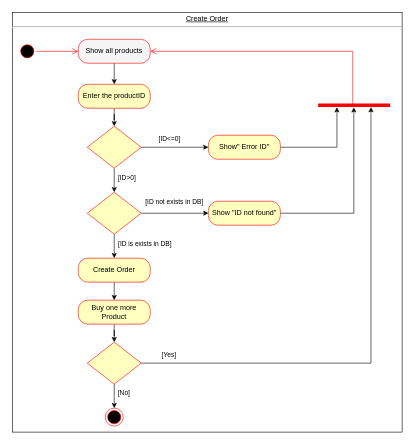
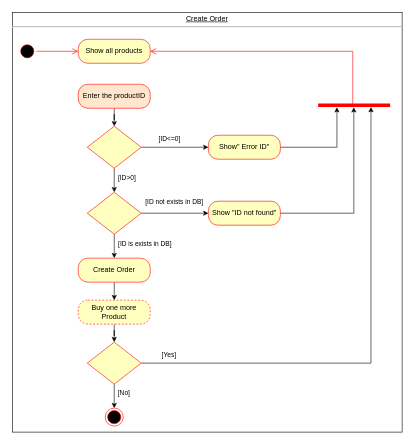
(114, 51) -> (114, 51)
(114, 78) -> none
(114, 96) -> (114, 96)
(114, 312) -> (114, 312)
